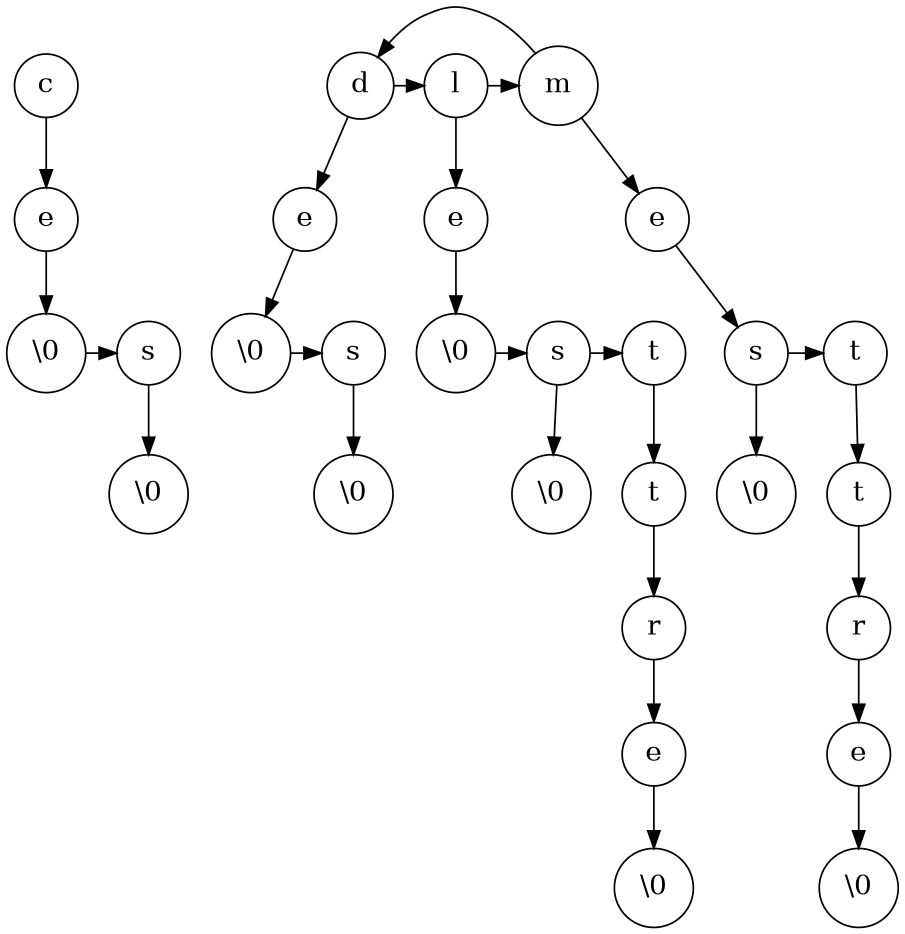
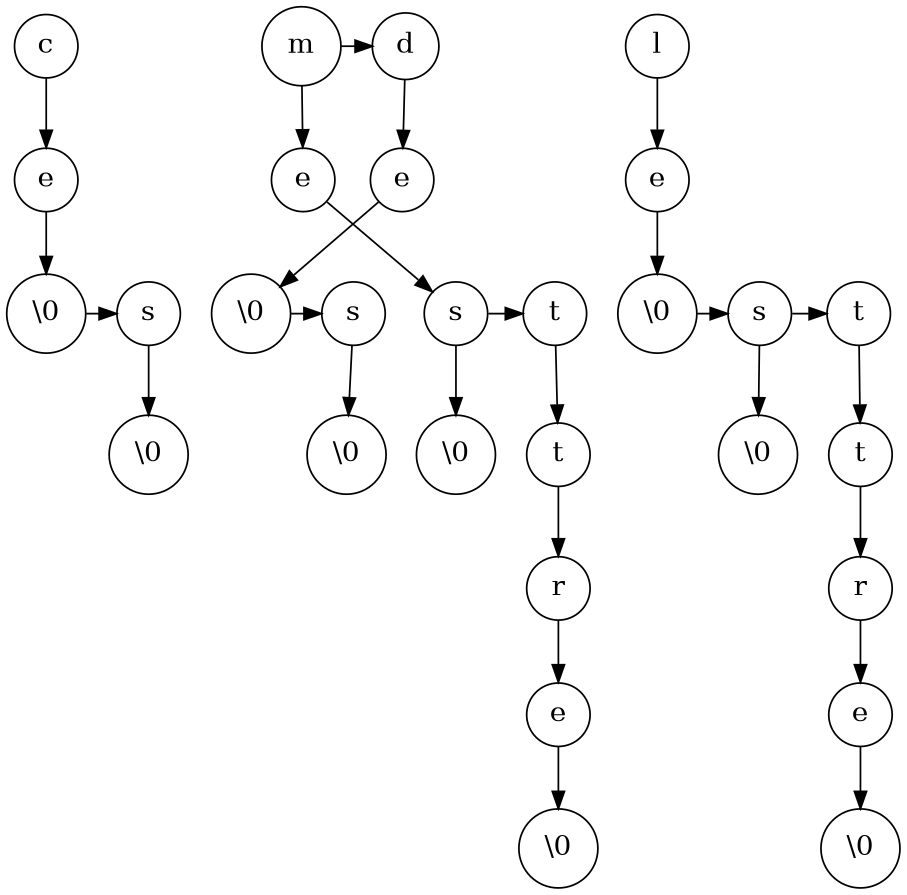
(400, 86) -> none
(494, 86) -> none
